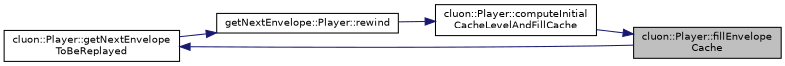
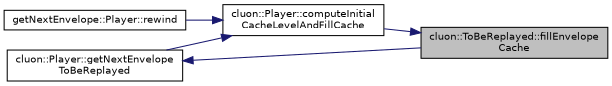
(193, 35) -> (194, 44)
(707, 43) -> (514, 43)
